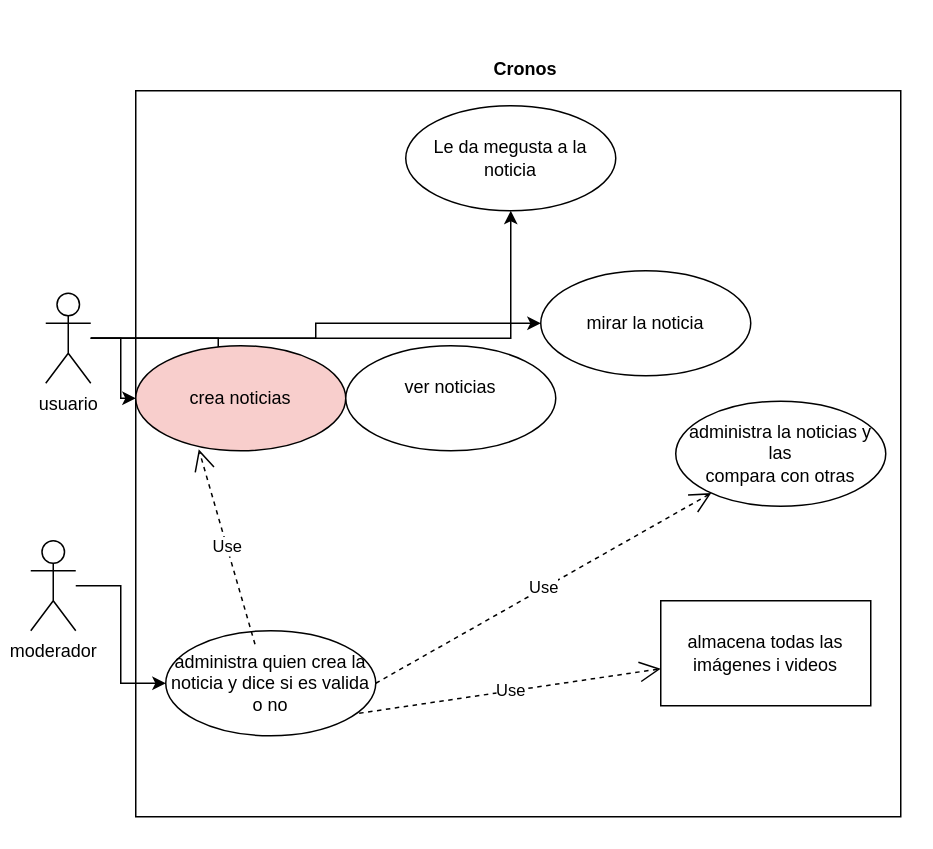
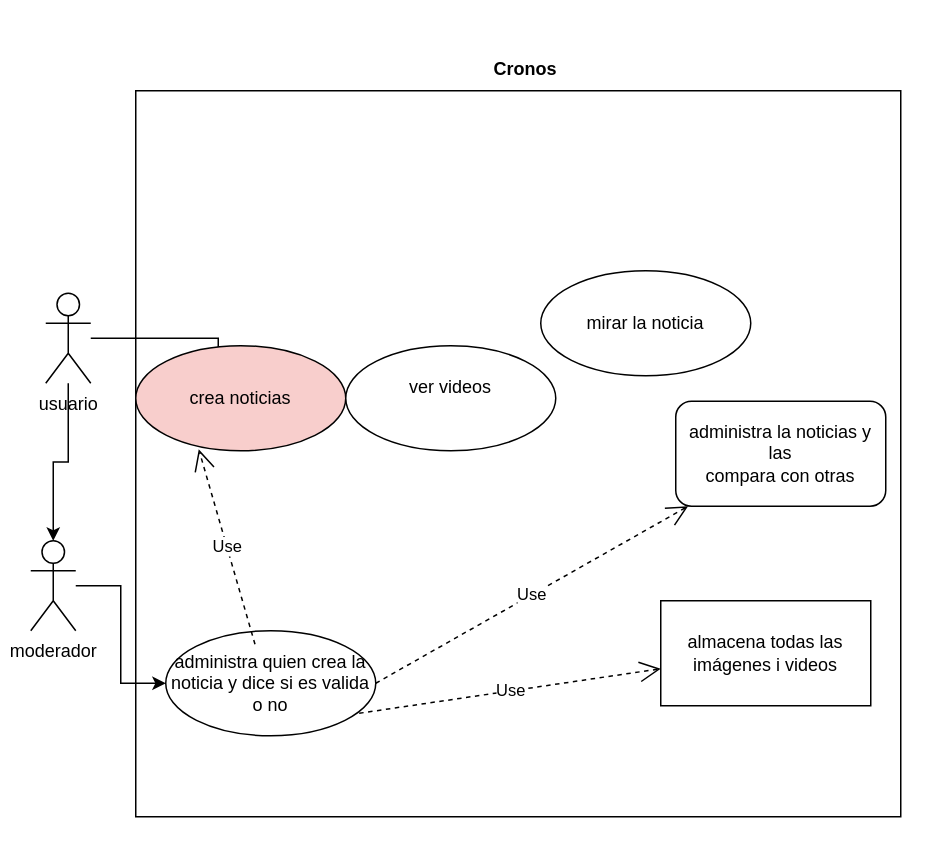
(511, 158) -> none
(417, 323) -> none
(472, 338) -> none
(121, 372) -> (65, 462)
(451, 398) -> (451, 398)
(781, 454) -> (781, 454)
